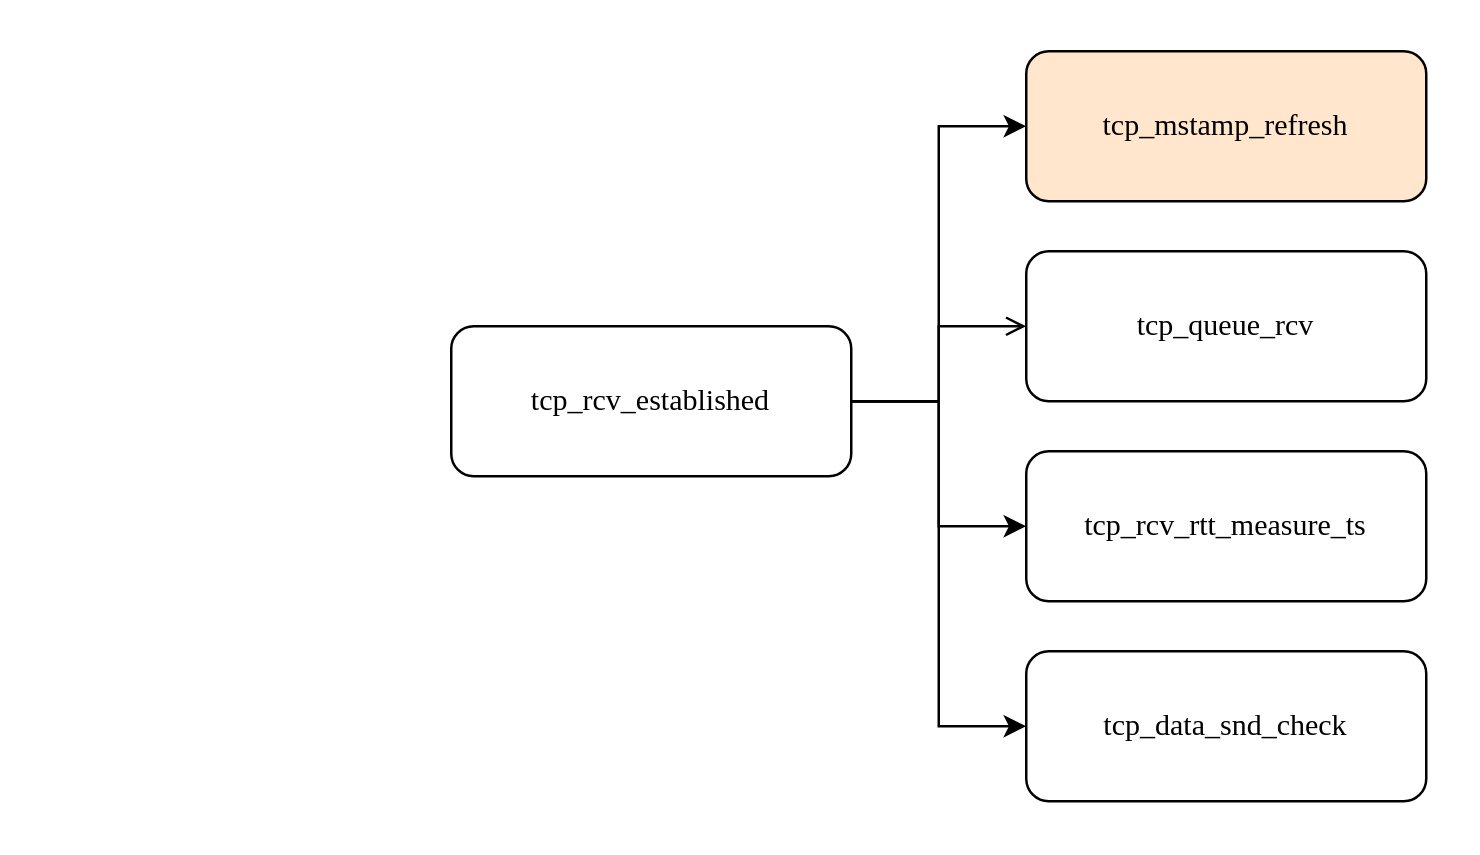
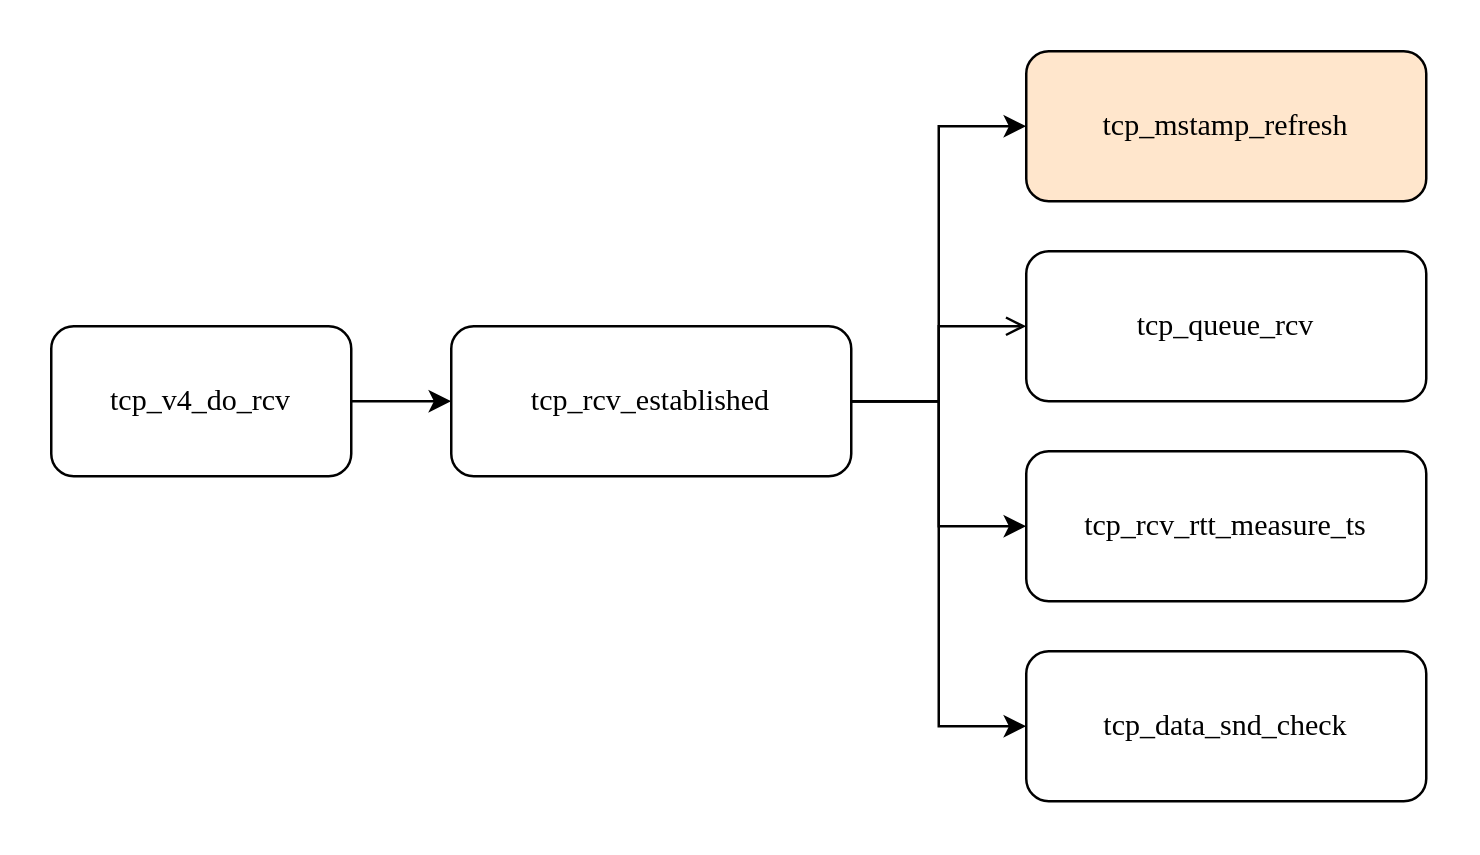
none -> (201, 401)
none -> (393, 401)
